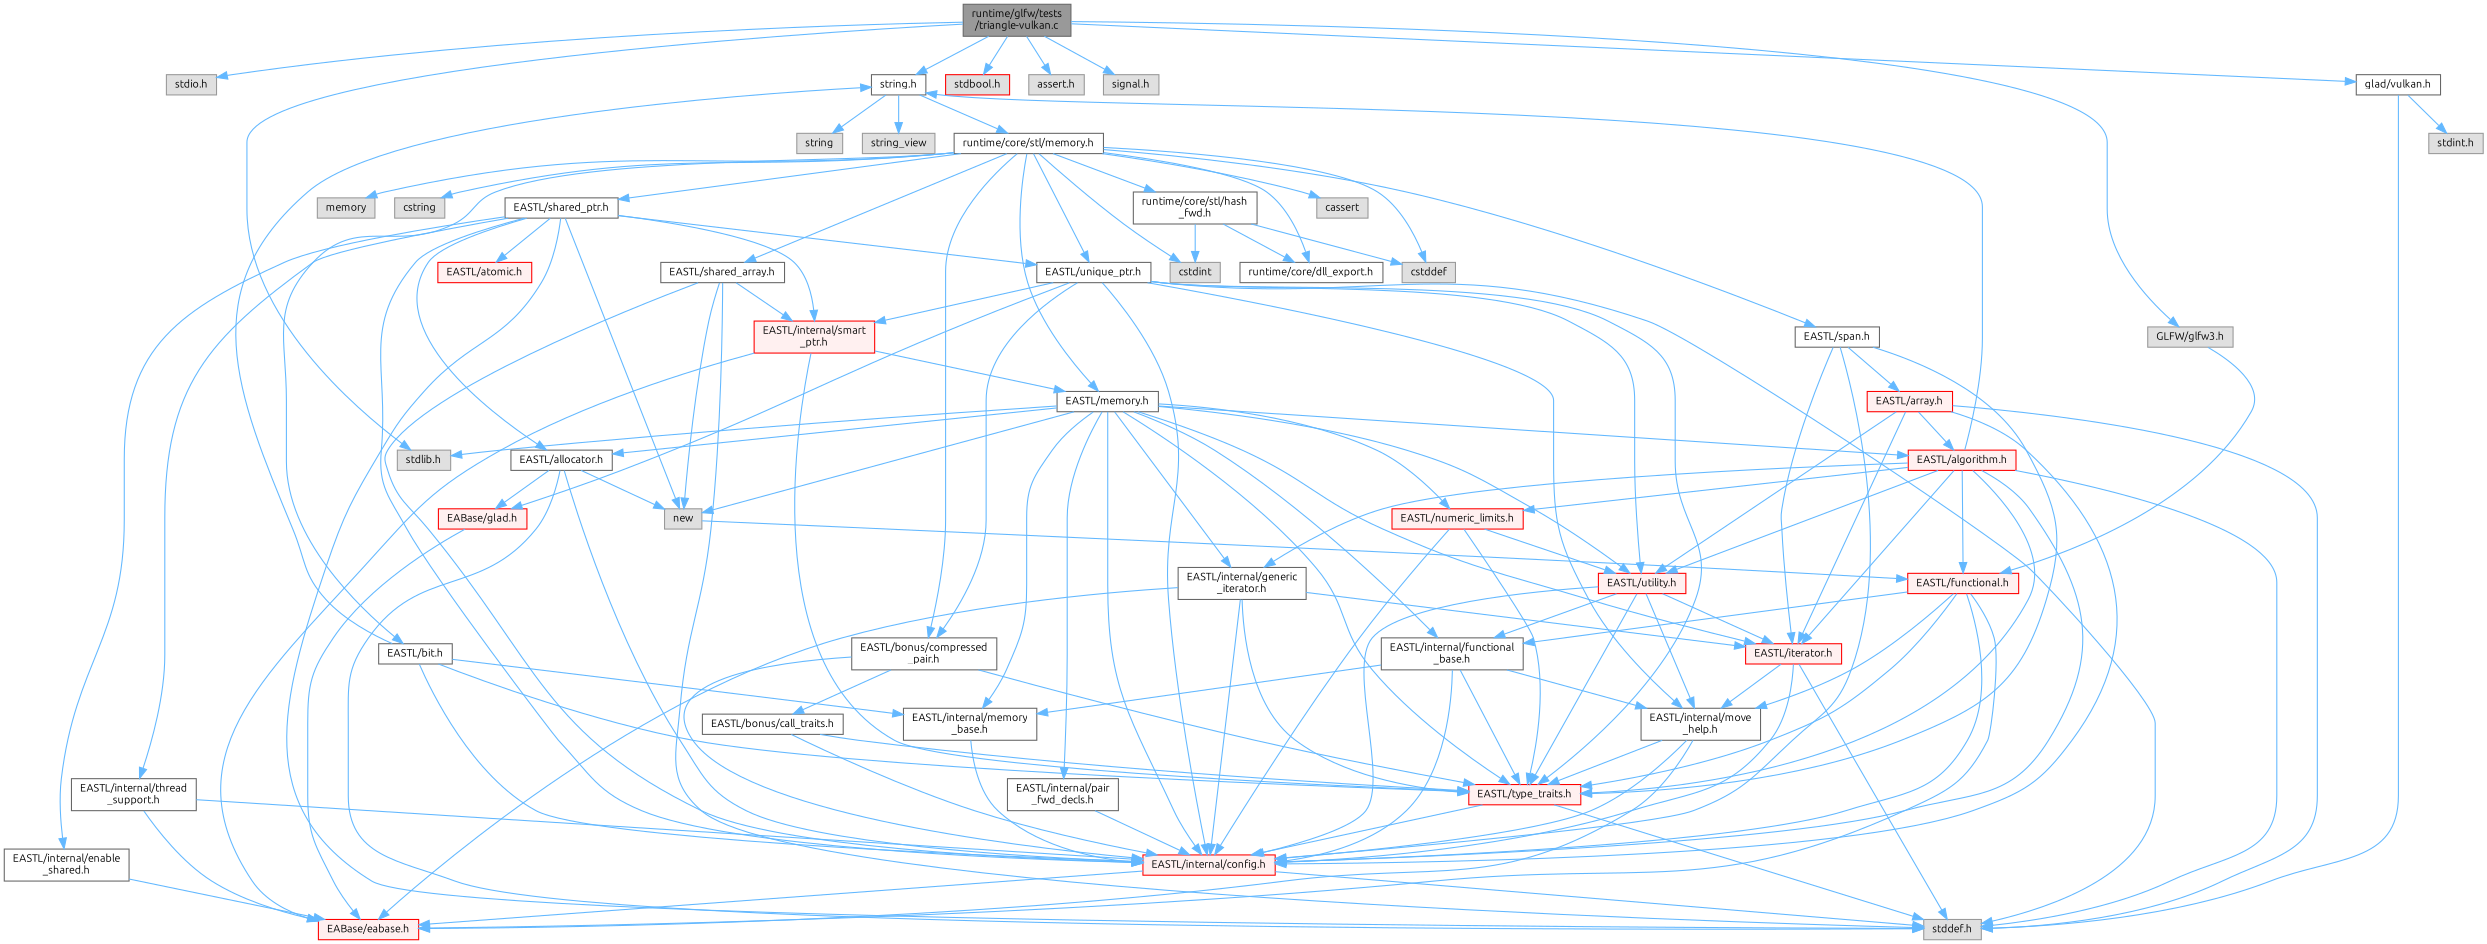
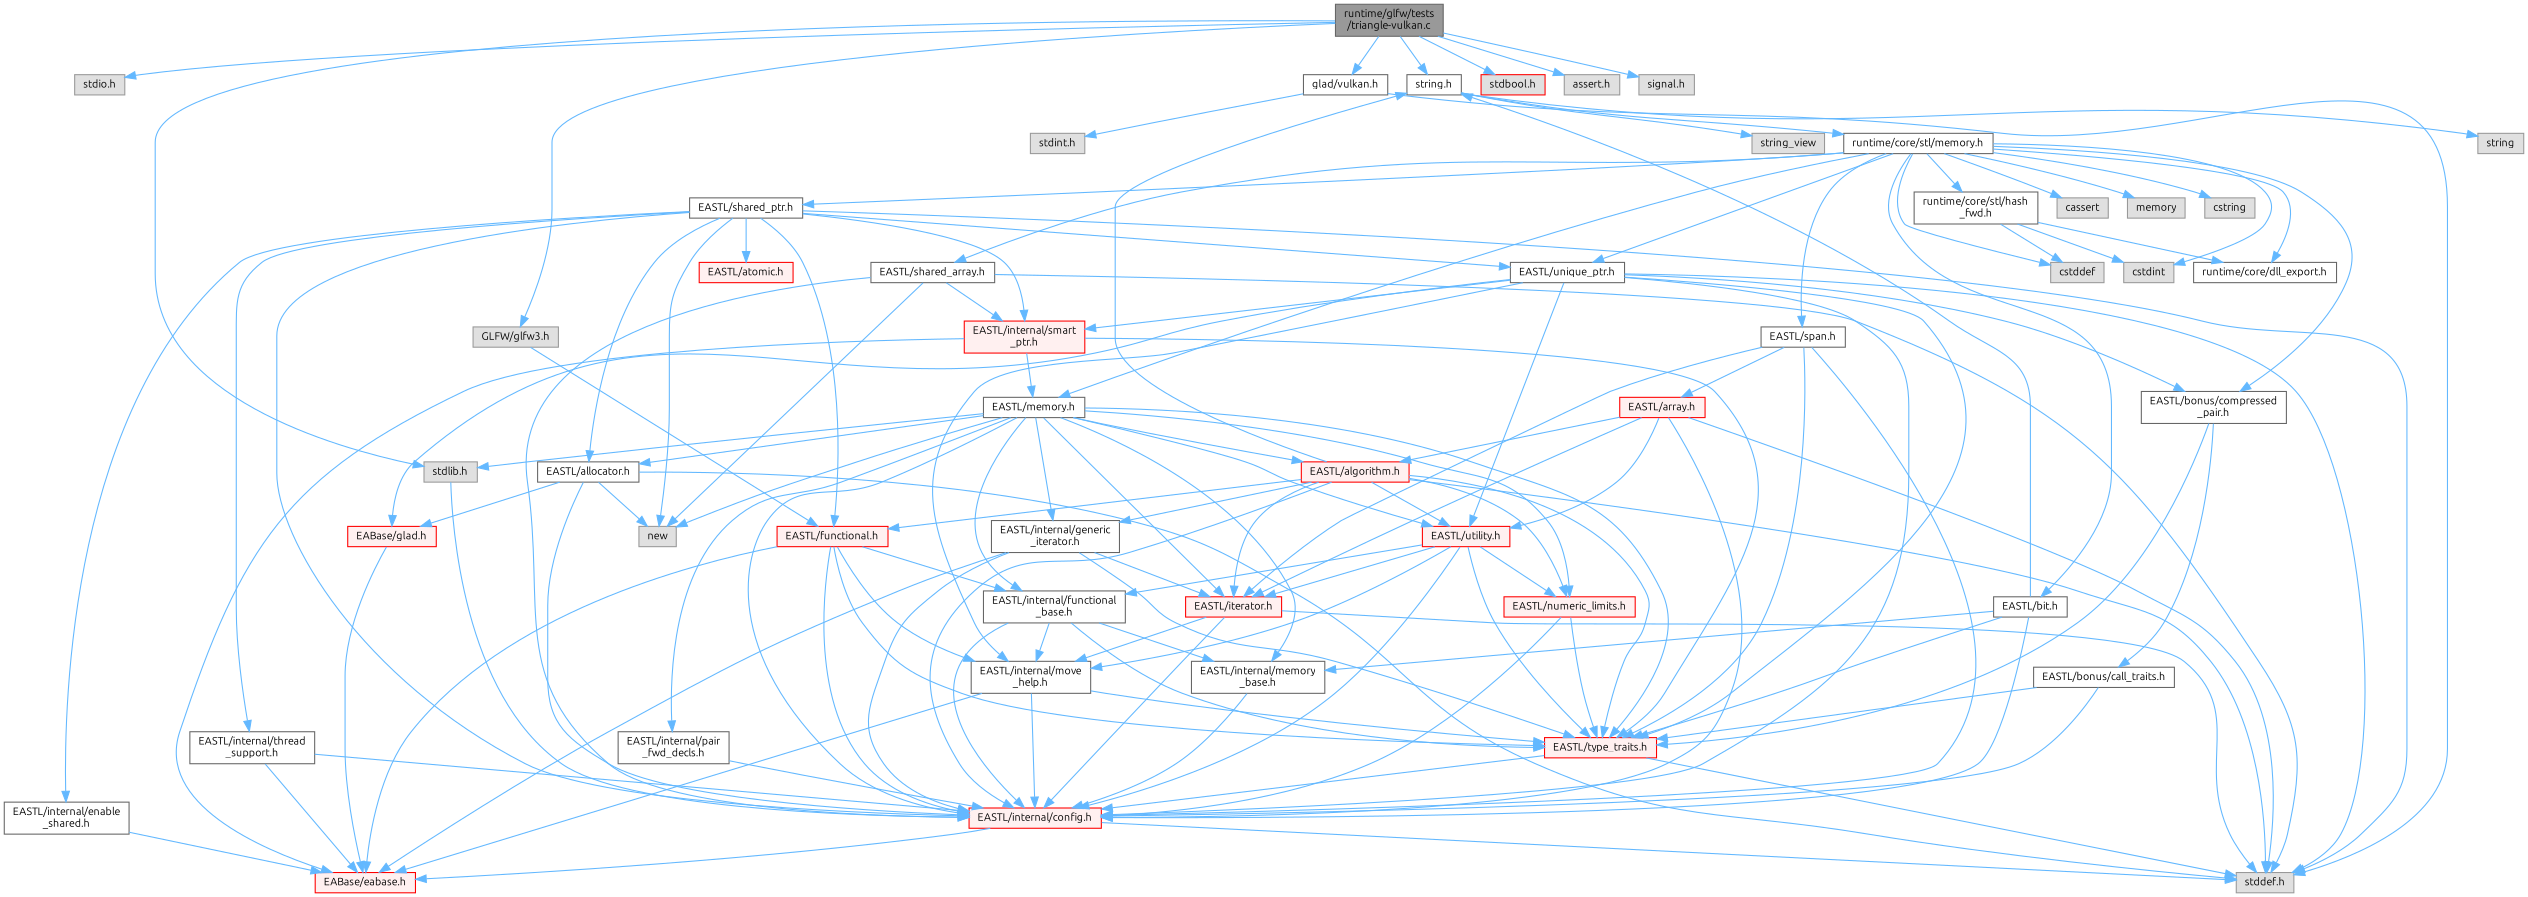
(1270, 547) -> (831, 356)
(1545, 549) -> (1513, 569)
(800, 799) -> (570, 768)
